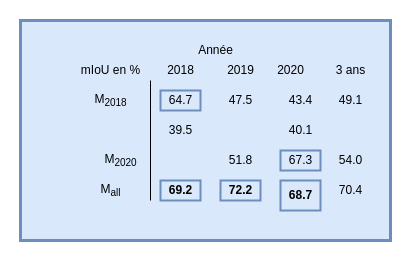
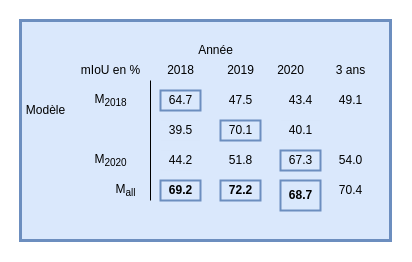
none -> (46, 111)
none -> (241, 131)
(121, 161) -> (111, 161)
none -> (181, 161)
(111, 191) -> (126, 191)
